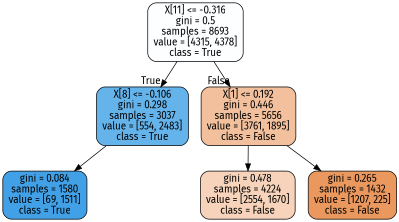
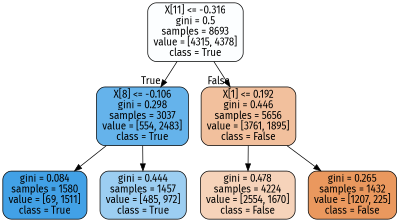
none -> (143, 195)
